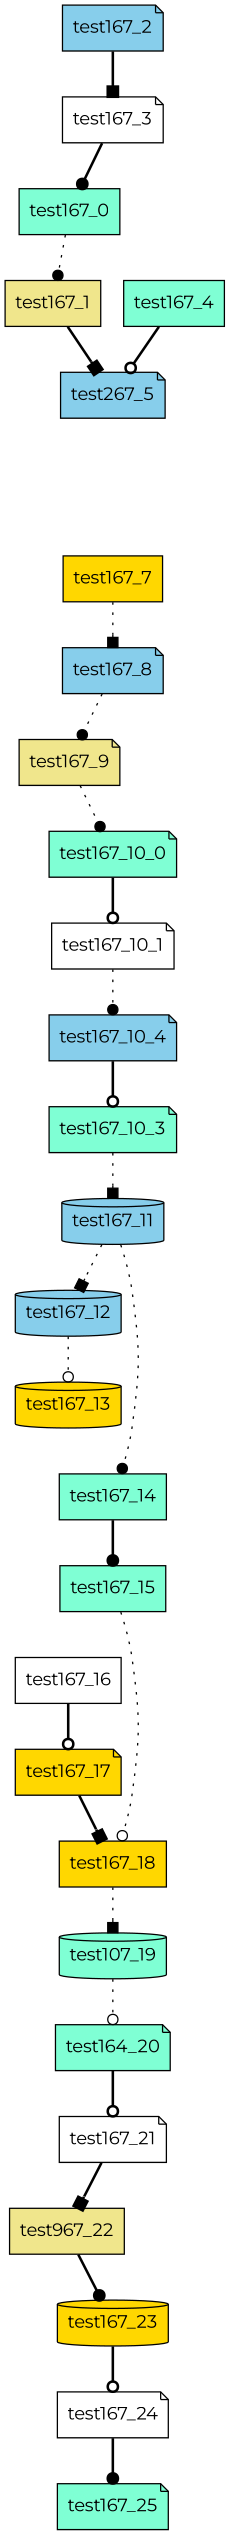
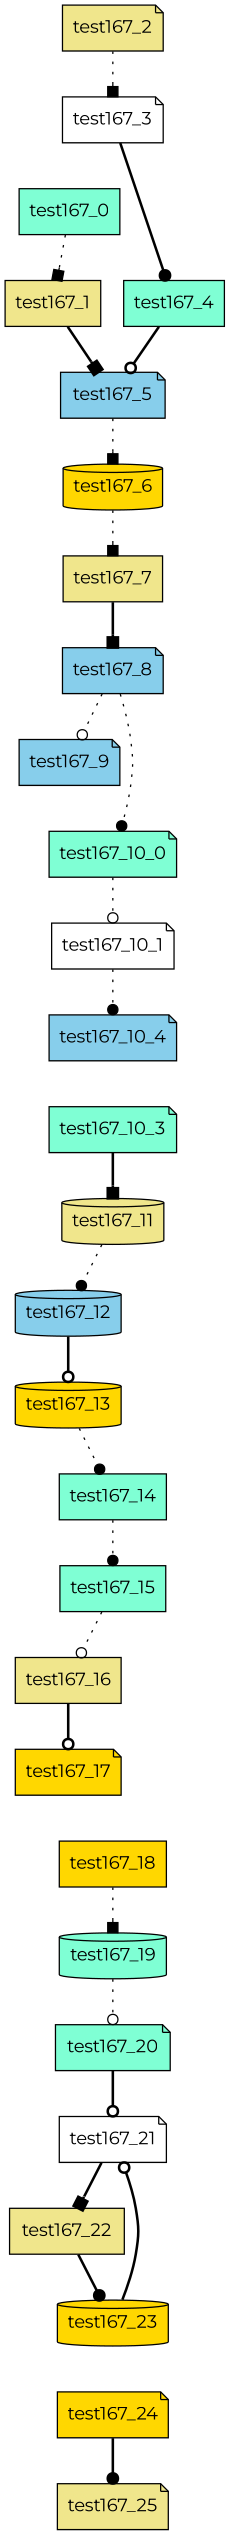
(113, 28) -> (113, 28)
(113, 68) -> (113, 68)
(93, 161) -> (142, 207)
(62, 253) -> (62, 253)
(113, 395) -> (113, 395)
none -> (113, 487)
(113, 579) -> (113, 579)
(113, 619) -> (113, 619)
(93, 712) -> (93, 712)
(69, 762) -> (69, 762)
(89, 804) -> (133, 757)
(113, 895) -> (113, 895)
(113, 1079) -> none
(113, 1169) -> (113, 1169)
(113, 1221) -> (113, 1221)
(93, 1263) -> (93, 1263)
(68, 1354) -> (68, 1354)
(138, 1354) -> (88, 1446)
(113, 1538) -> (113, 1538)
(68, 1680) -> (68, 1680)
(138, 1721) -> (93, 1630)
(88, 1812) -> none
(113, 1956) -> (113, 1956)
(113, 2048) -> (113, 2048)
(67, 2231) -> (67, 2231)
(113, 2364) -> (138, 2236)
(113, 2415) -> (113, 2415)
(113, 2507) -> (113, 2507)
